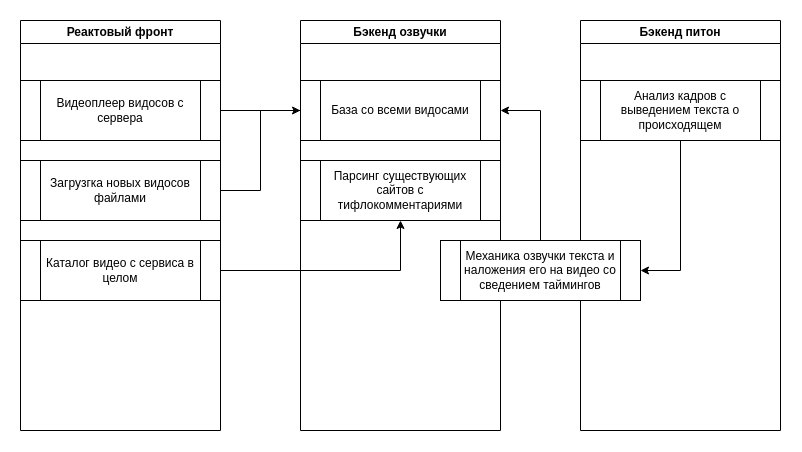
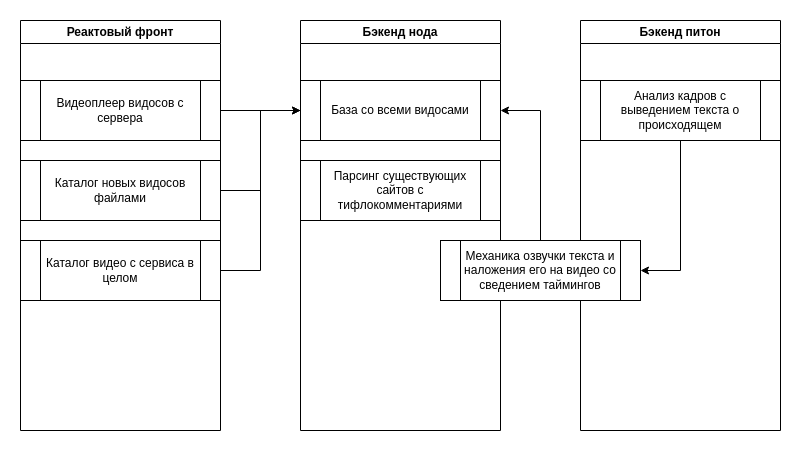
(401, 33) -> (401, 33)
(121, 191) -> (121, 191)
(351, 271) -> (261, 233)
